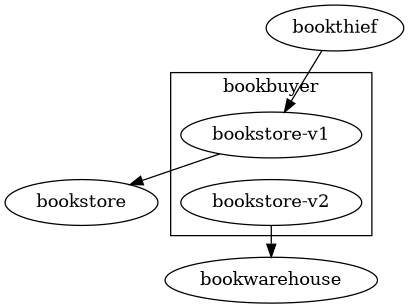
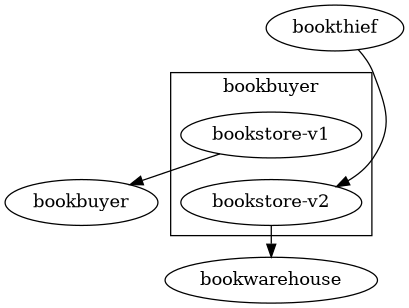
(303, 81) -> (386, 119)
(82, 203) -> (82, 203)
